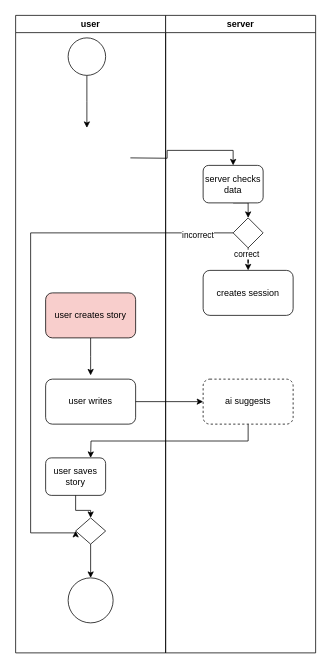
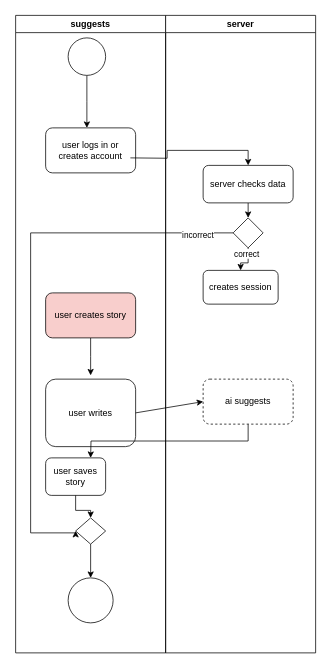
(90, 24) -> (90, 24)
none -> (90, 150)
(233, 184) -> (248, 184)
(248, 293) -> (240, 287)
(90, 402) -> (90, 413)
